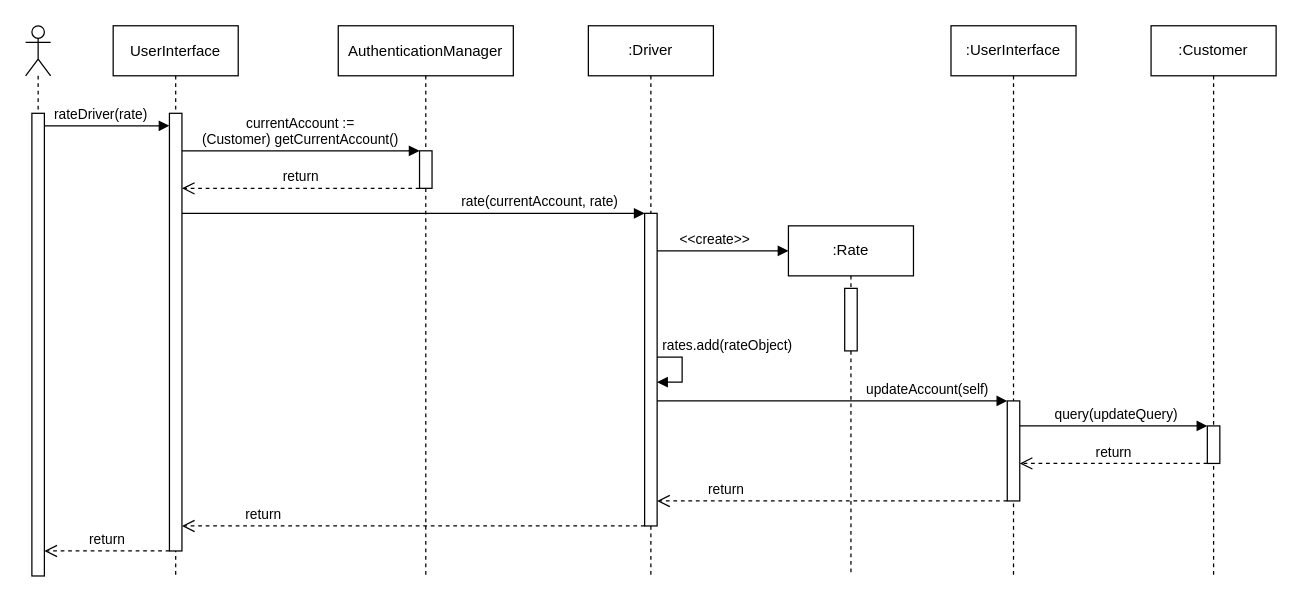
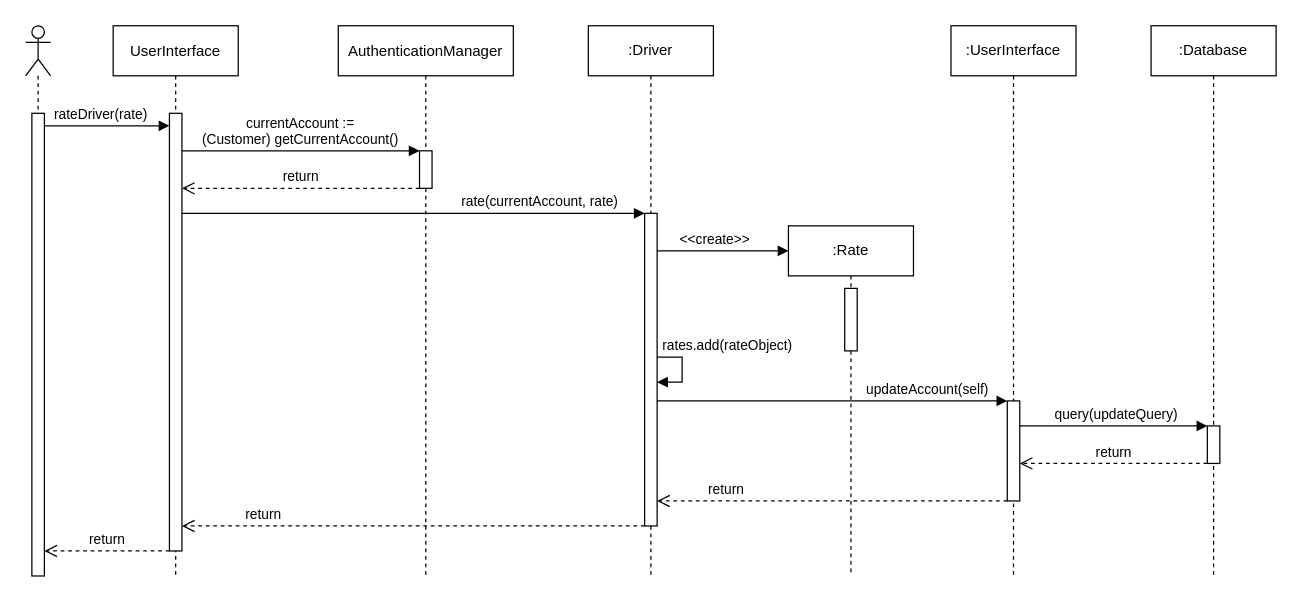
(1213, 51) -> (1213, 51)
